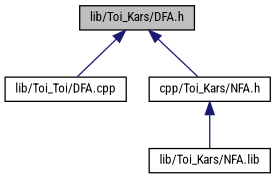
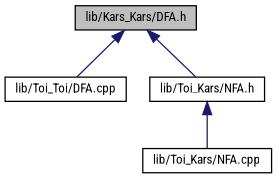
(137, 18) -> (136, 18)
(210, 89) -> (207, 89)
(210, 161) -> (207, 161)
